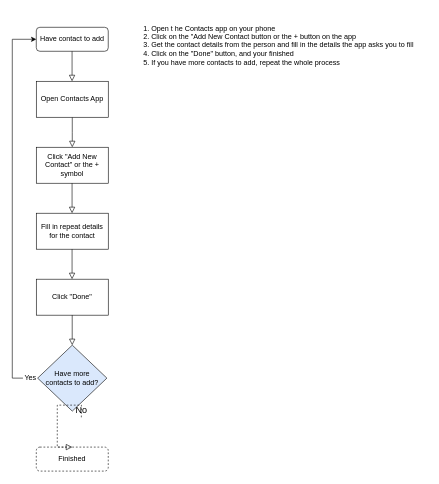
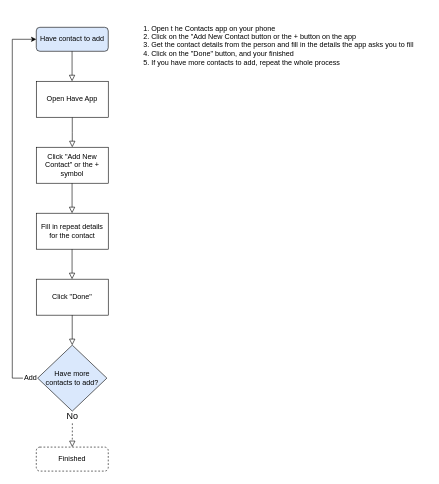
(72, 39) -> (72, 39)
(72, 99) -> (72, 99)
(31, 378) -> (31, 378)
(81, 426) -> (72, 432)
